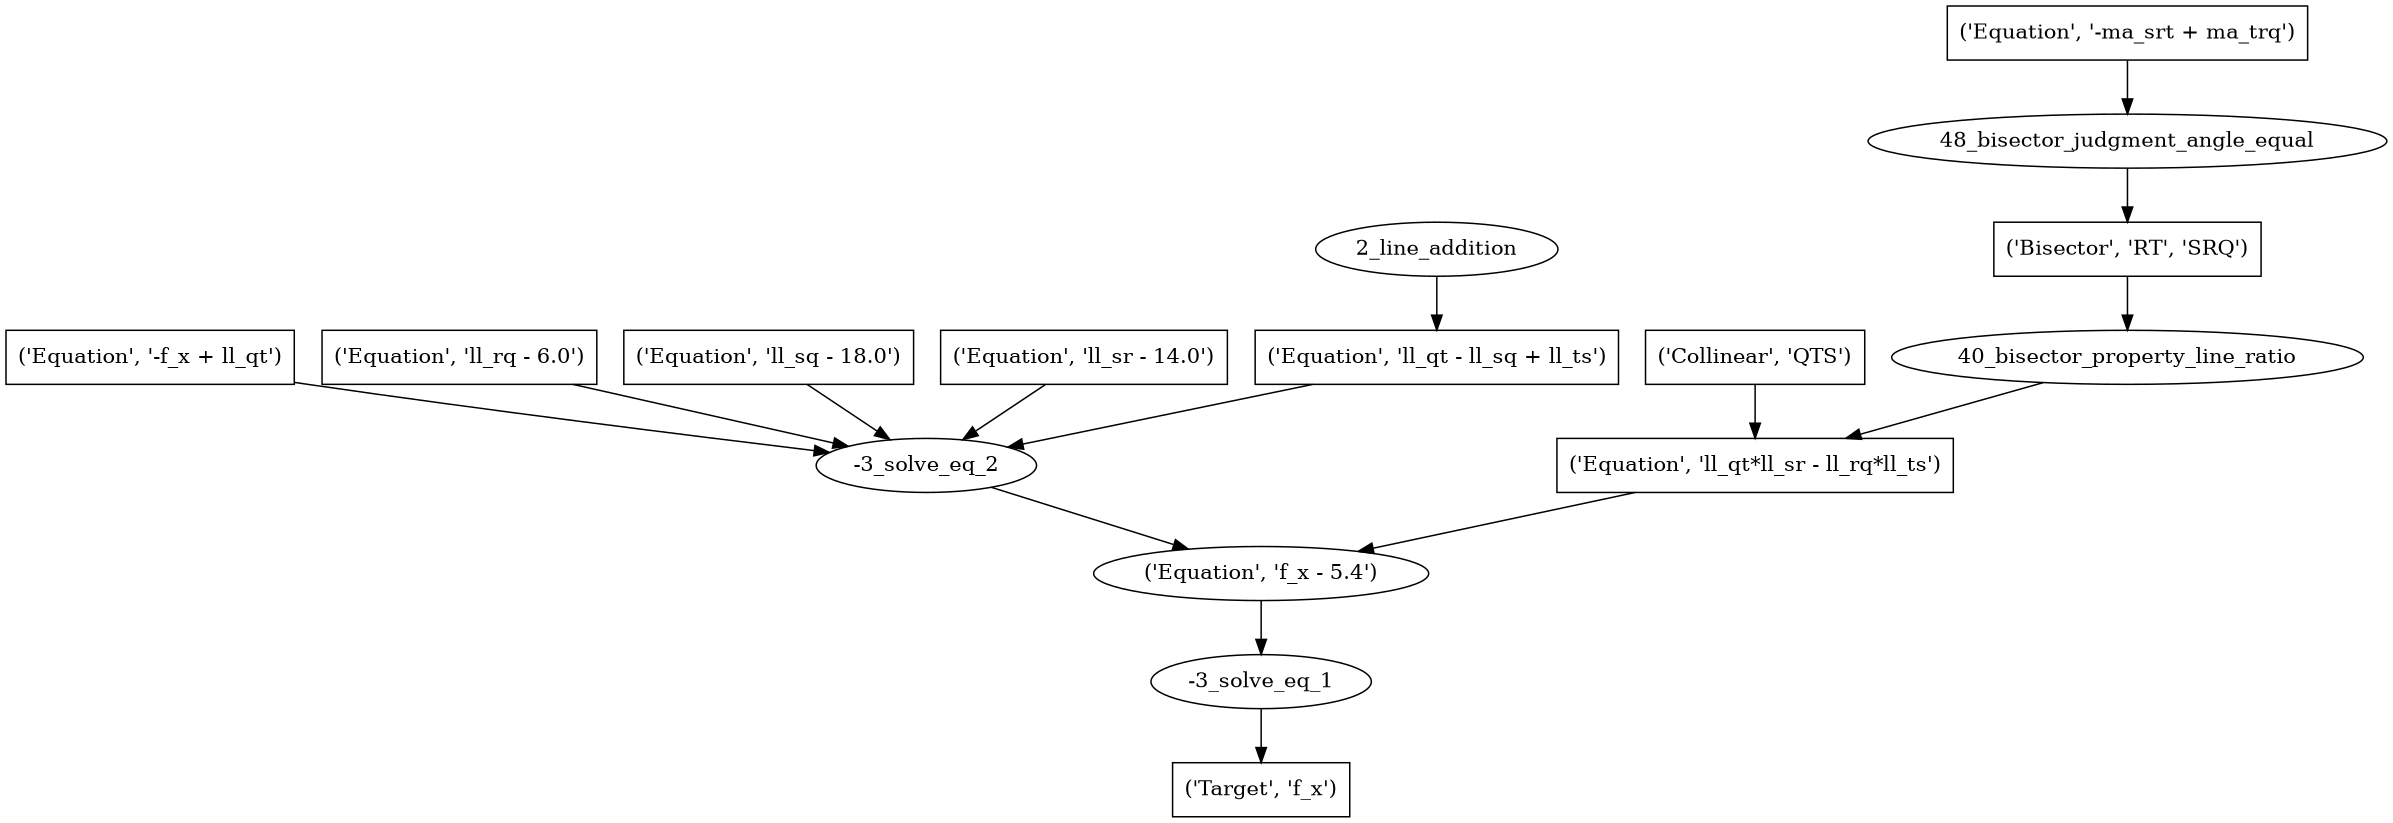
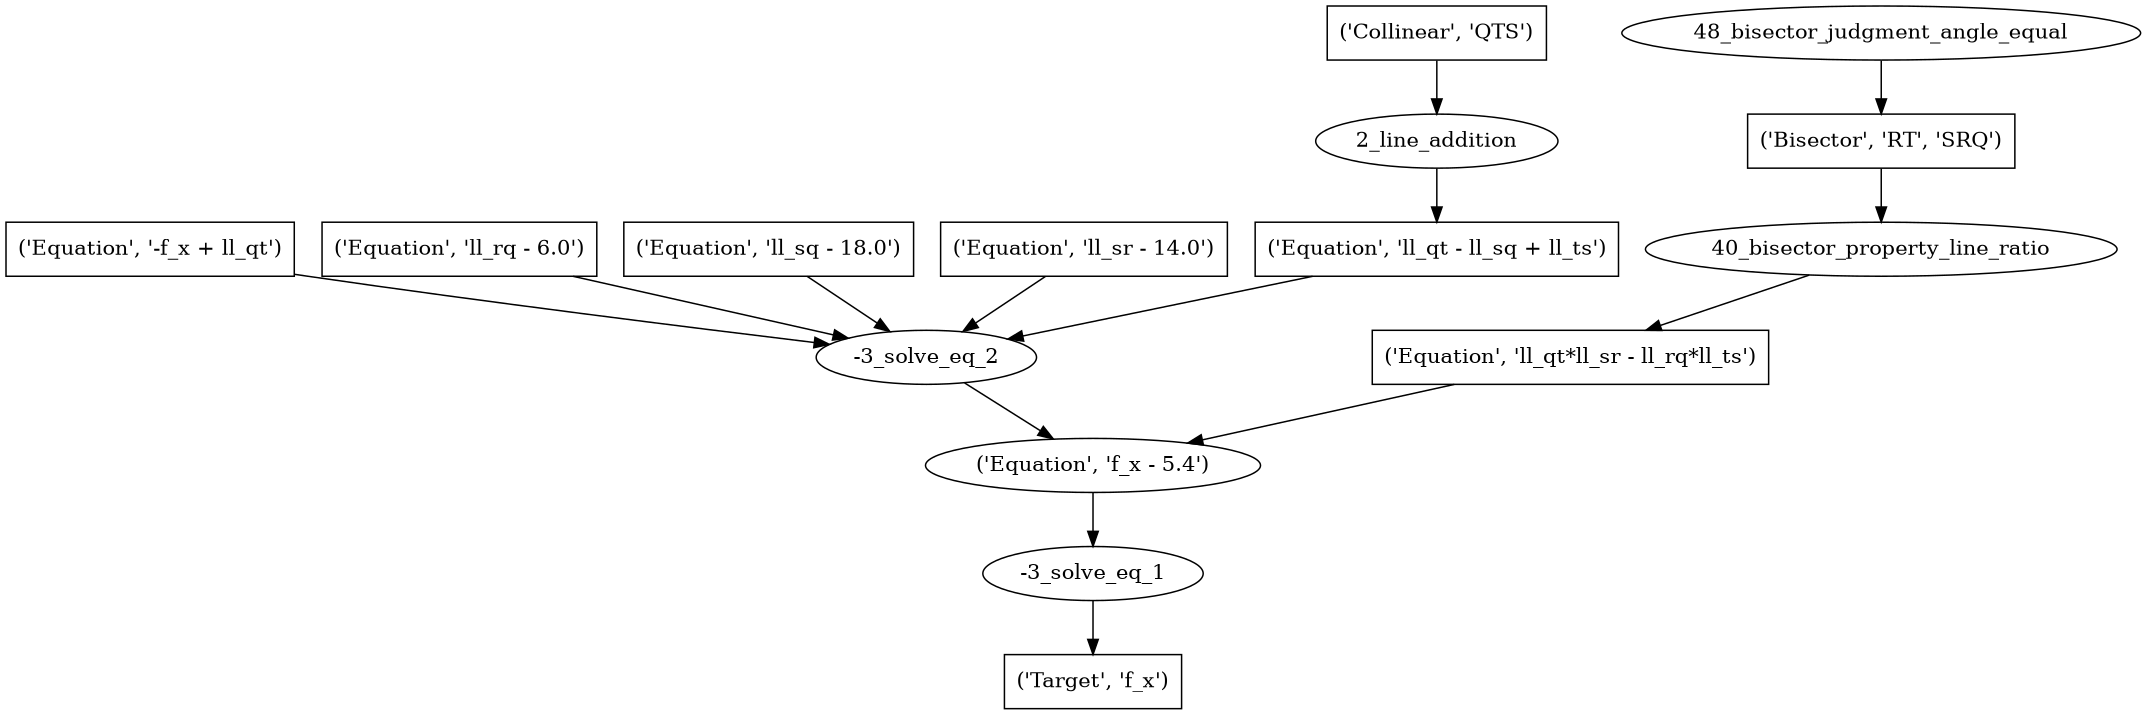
(2127, 33) -> none
(1755, 404) -> (1437, 80)
